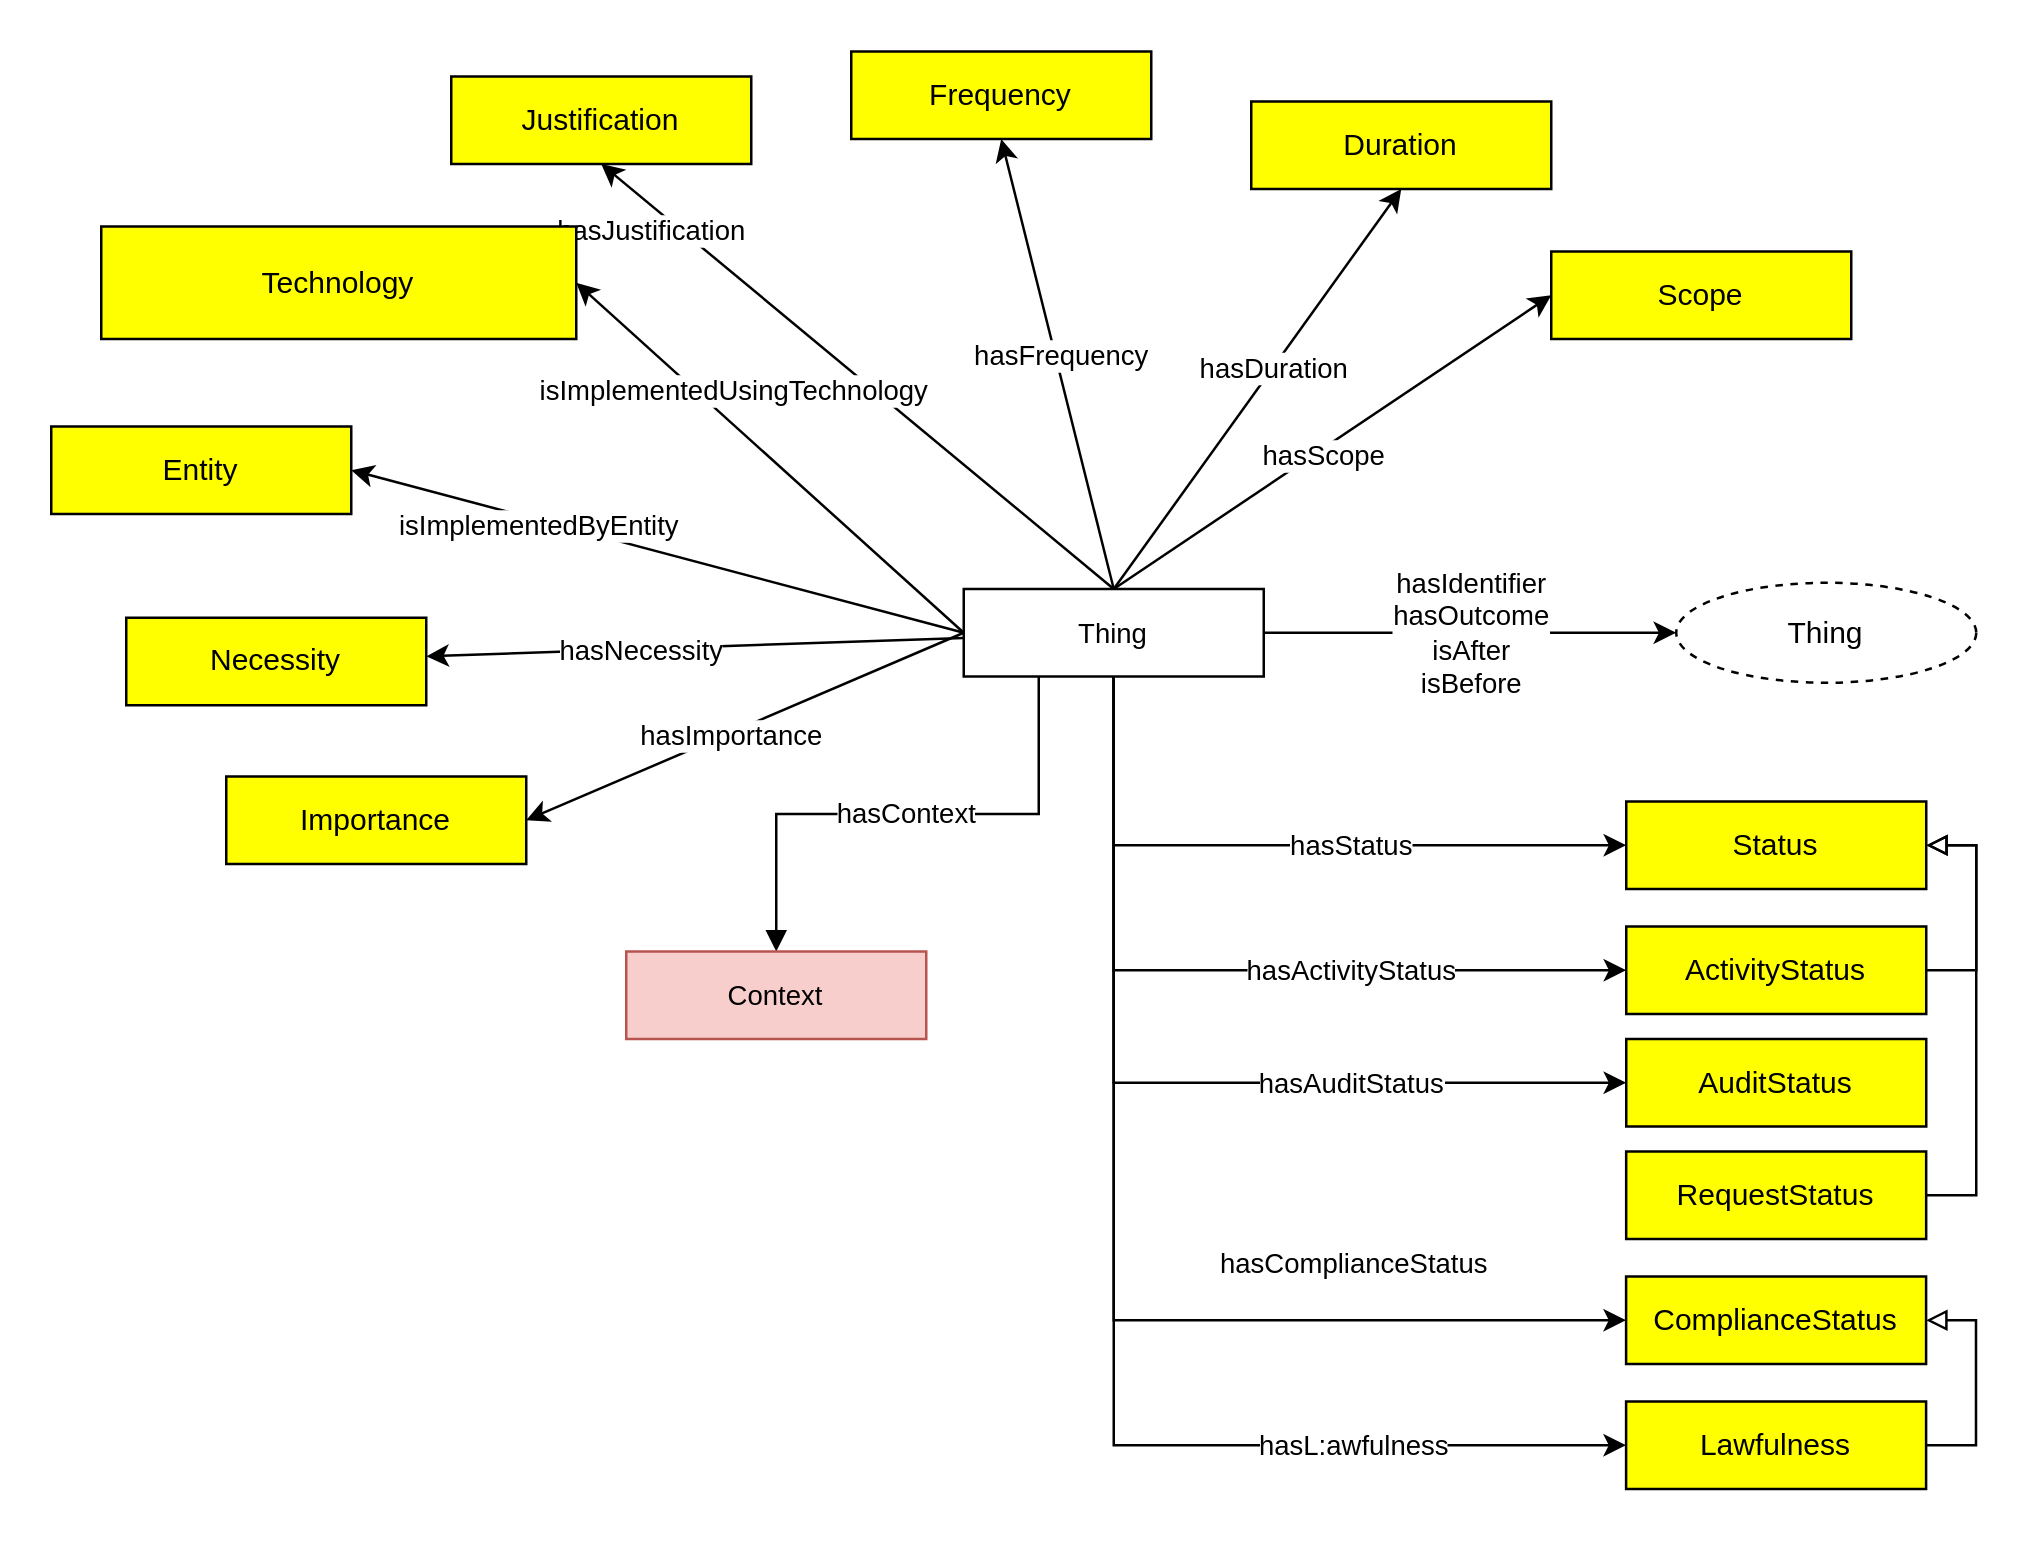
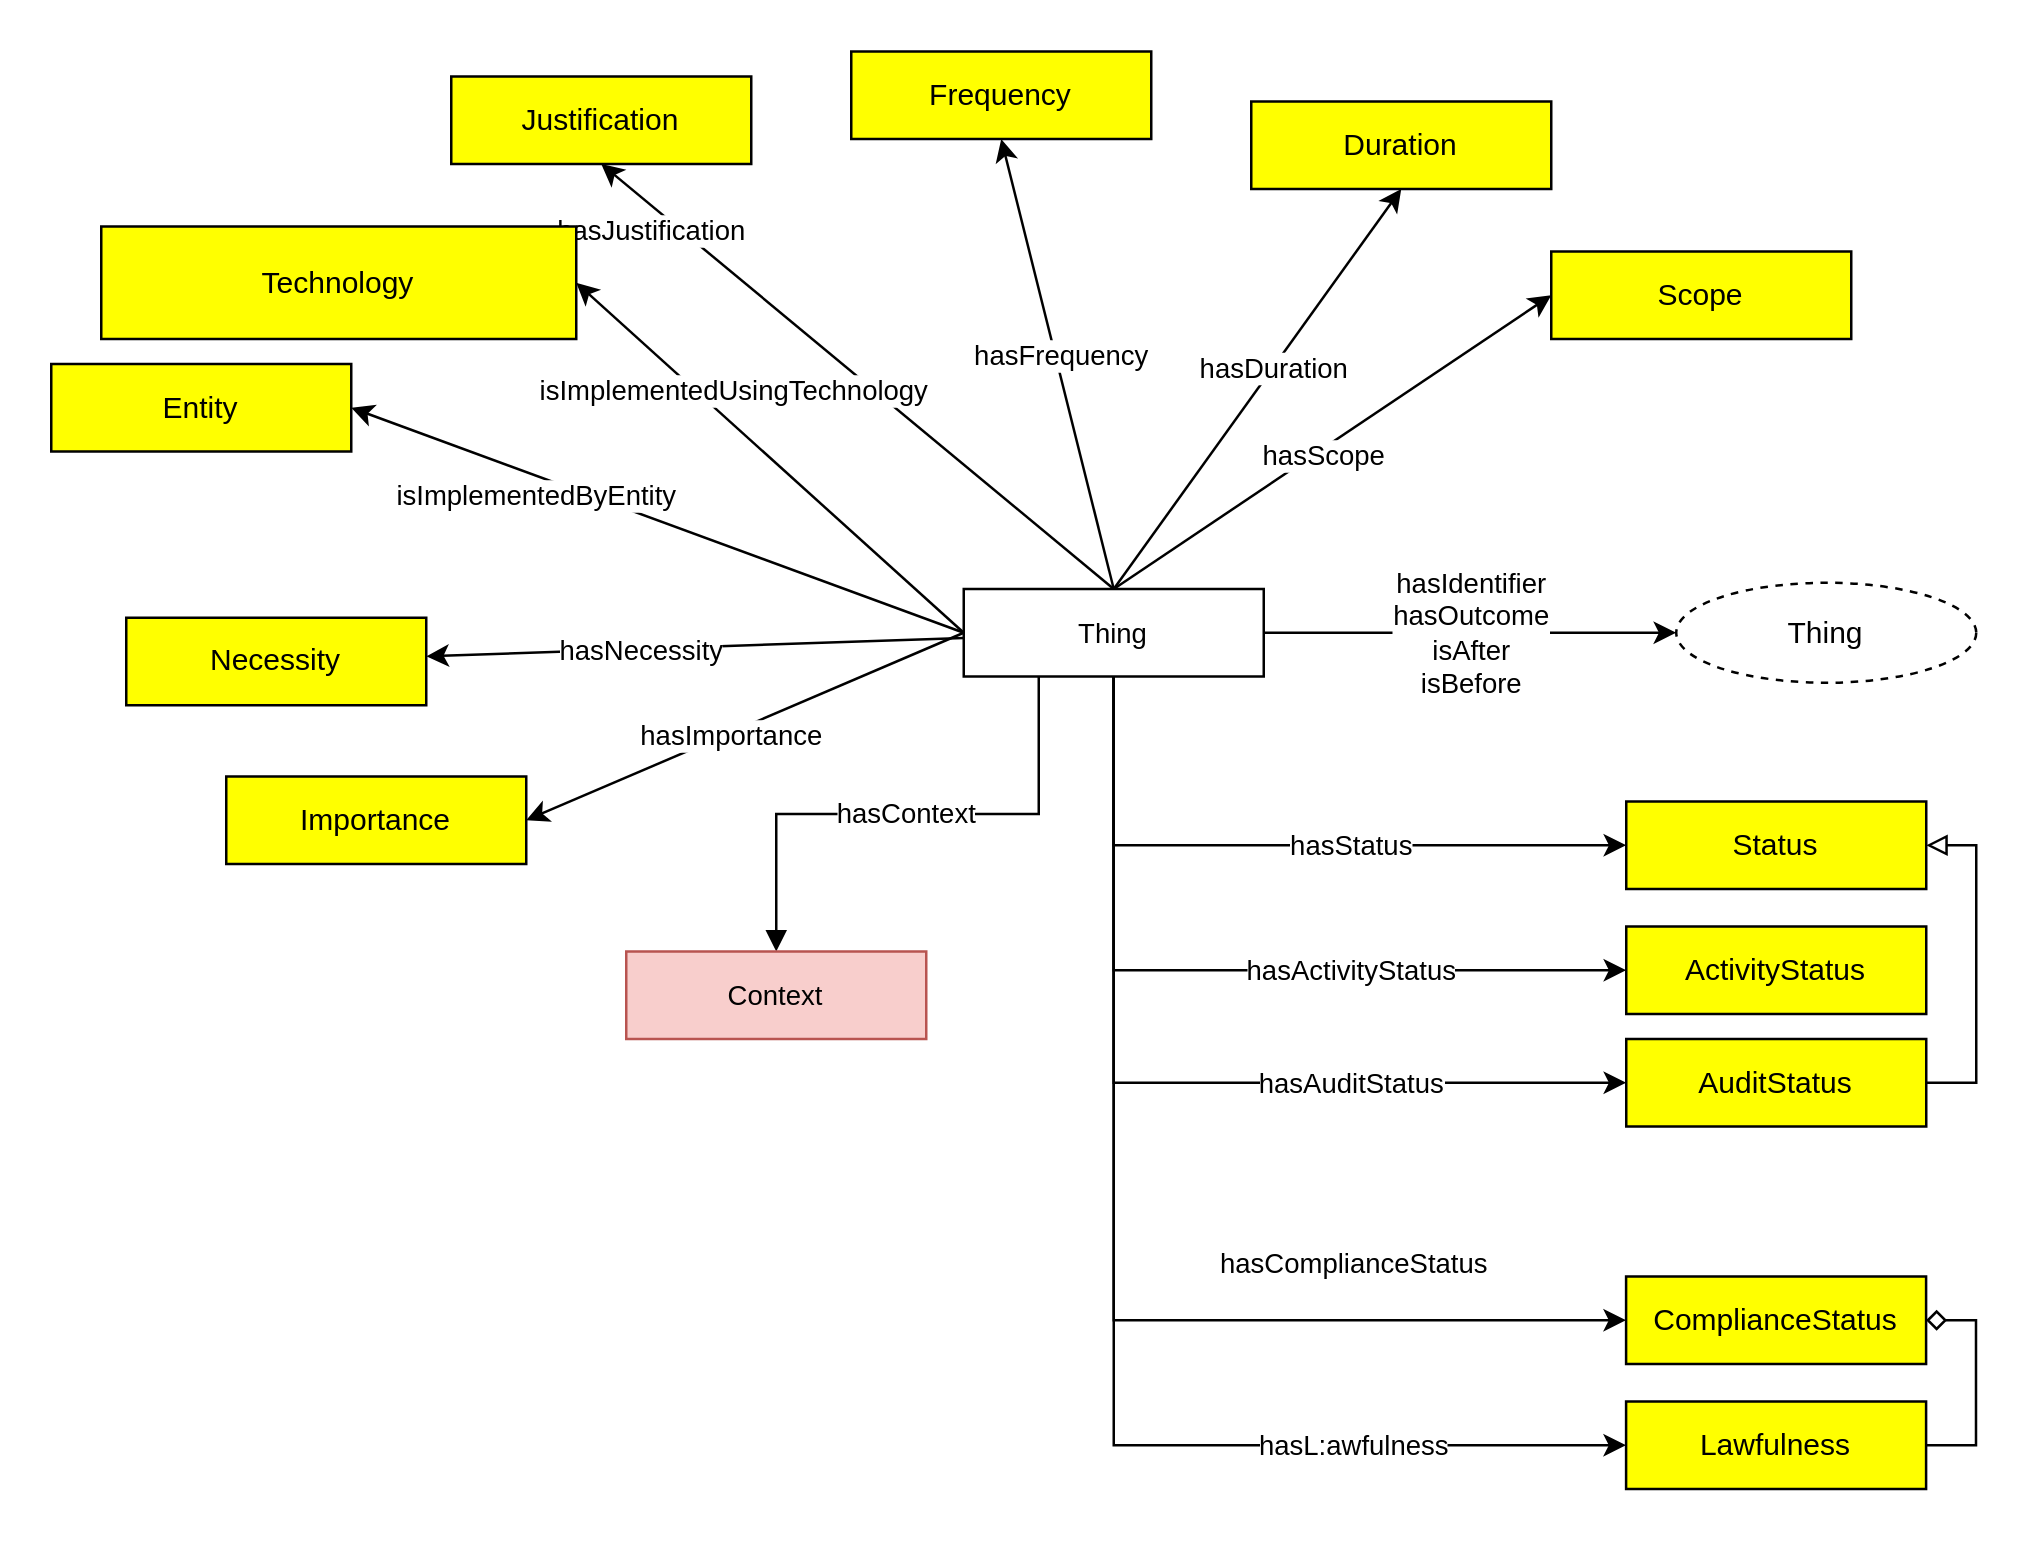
(201, 470) -> (201, 408)
(1948, 970) -> none
none -> (1948, 1083)
(1976, 1166) -> none
(1776, 1195) -> none
(1948, 1320) -> (1947, 1320)
